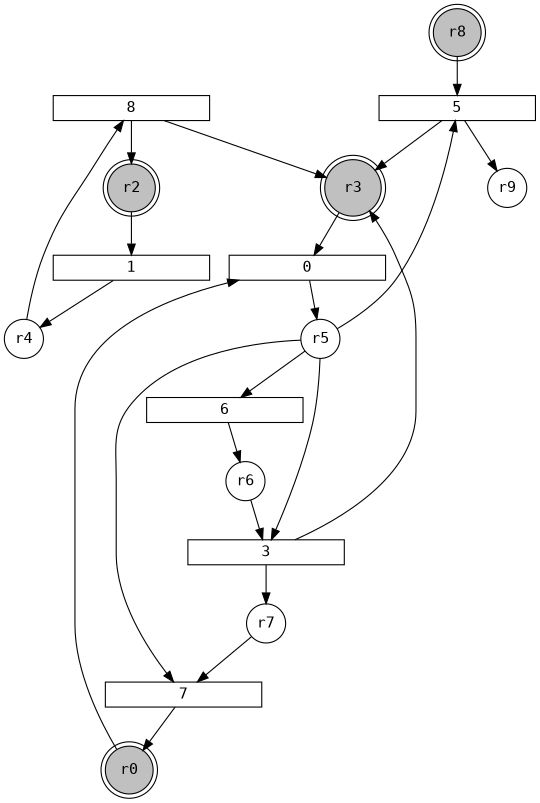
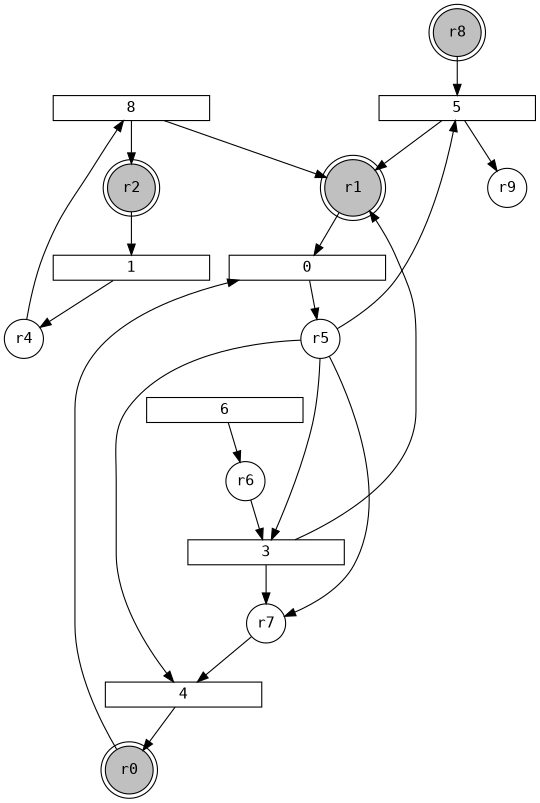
(353, 188) -> (353, 188)
(277, 371) -> (369, 504)
(184, 695) -> (184, 695)
